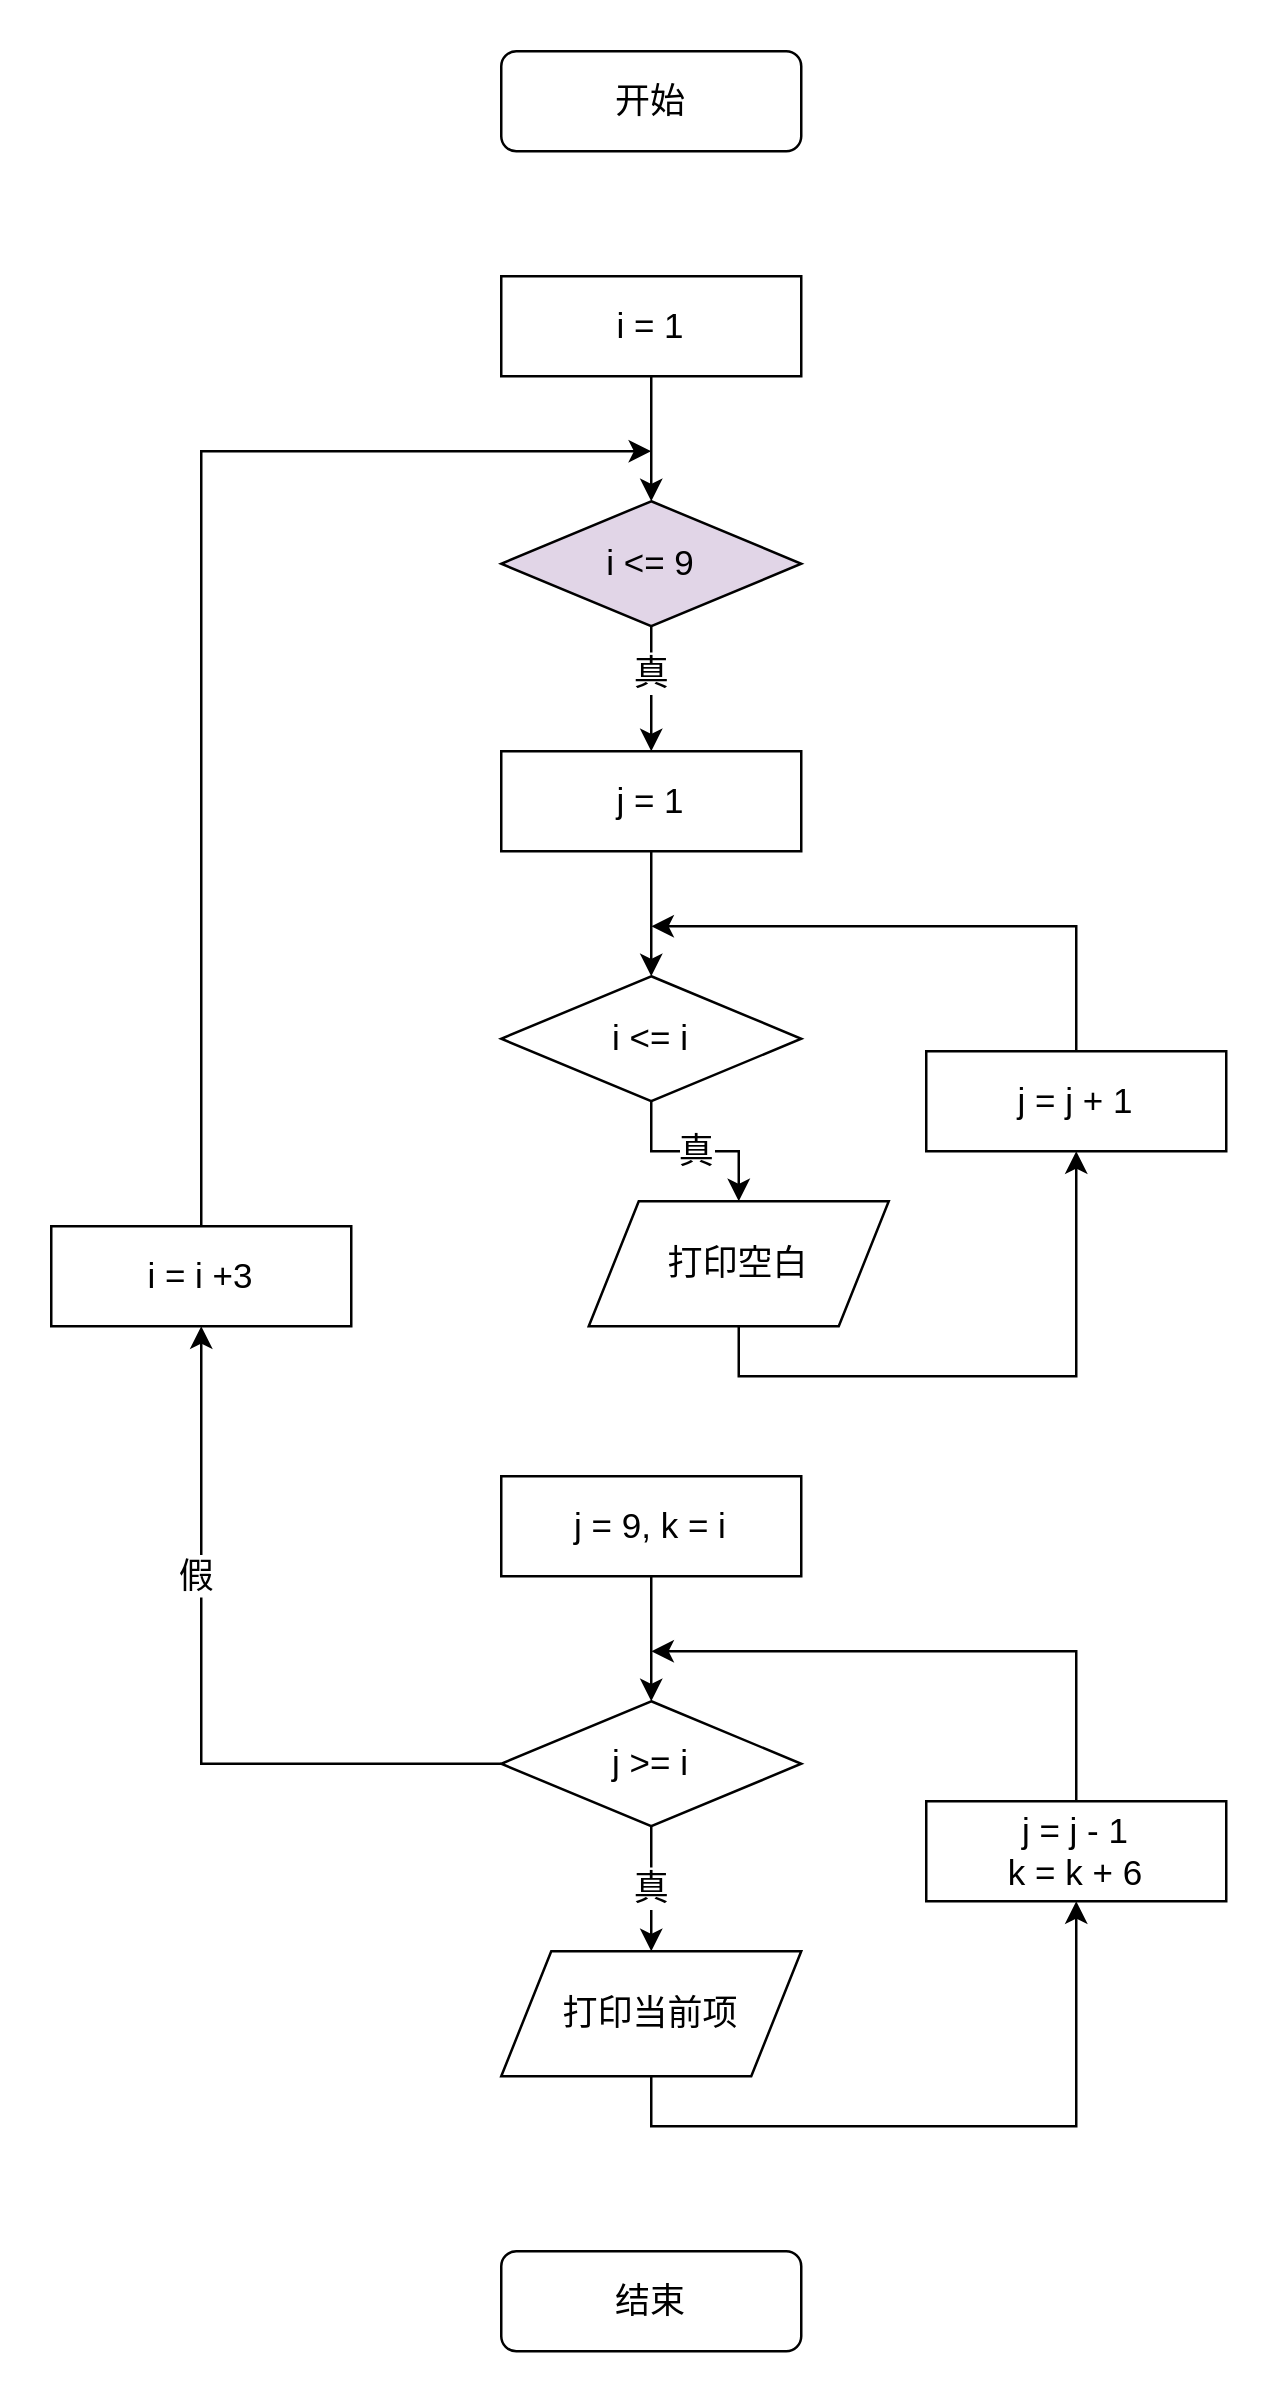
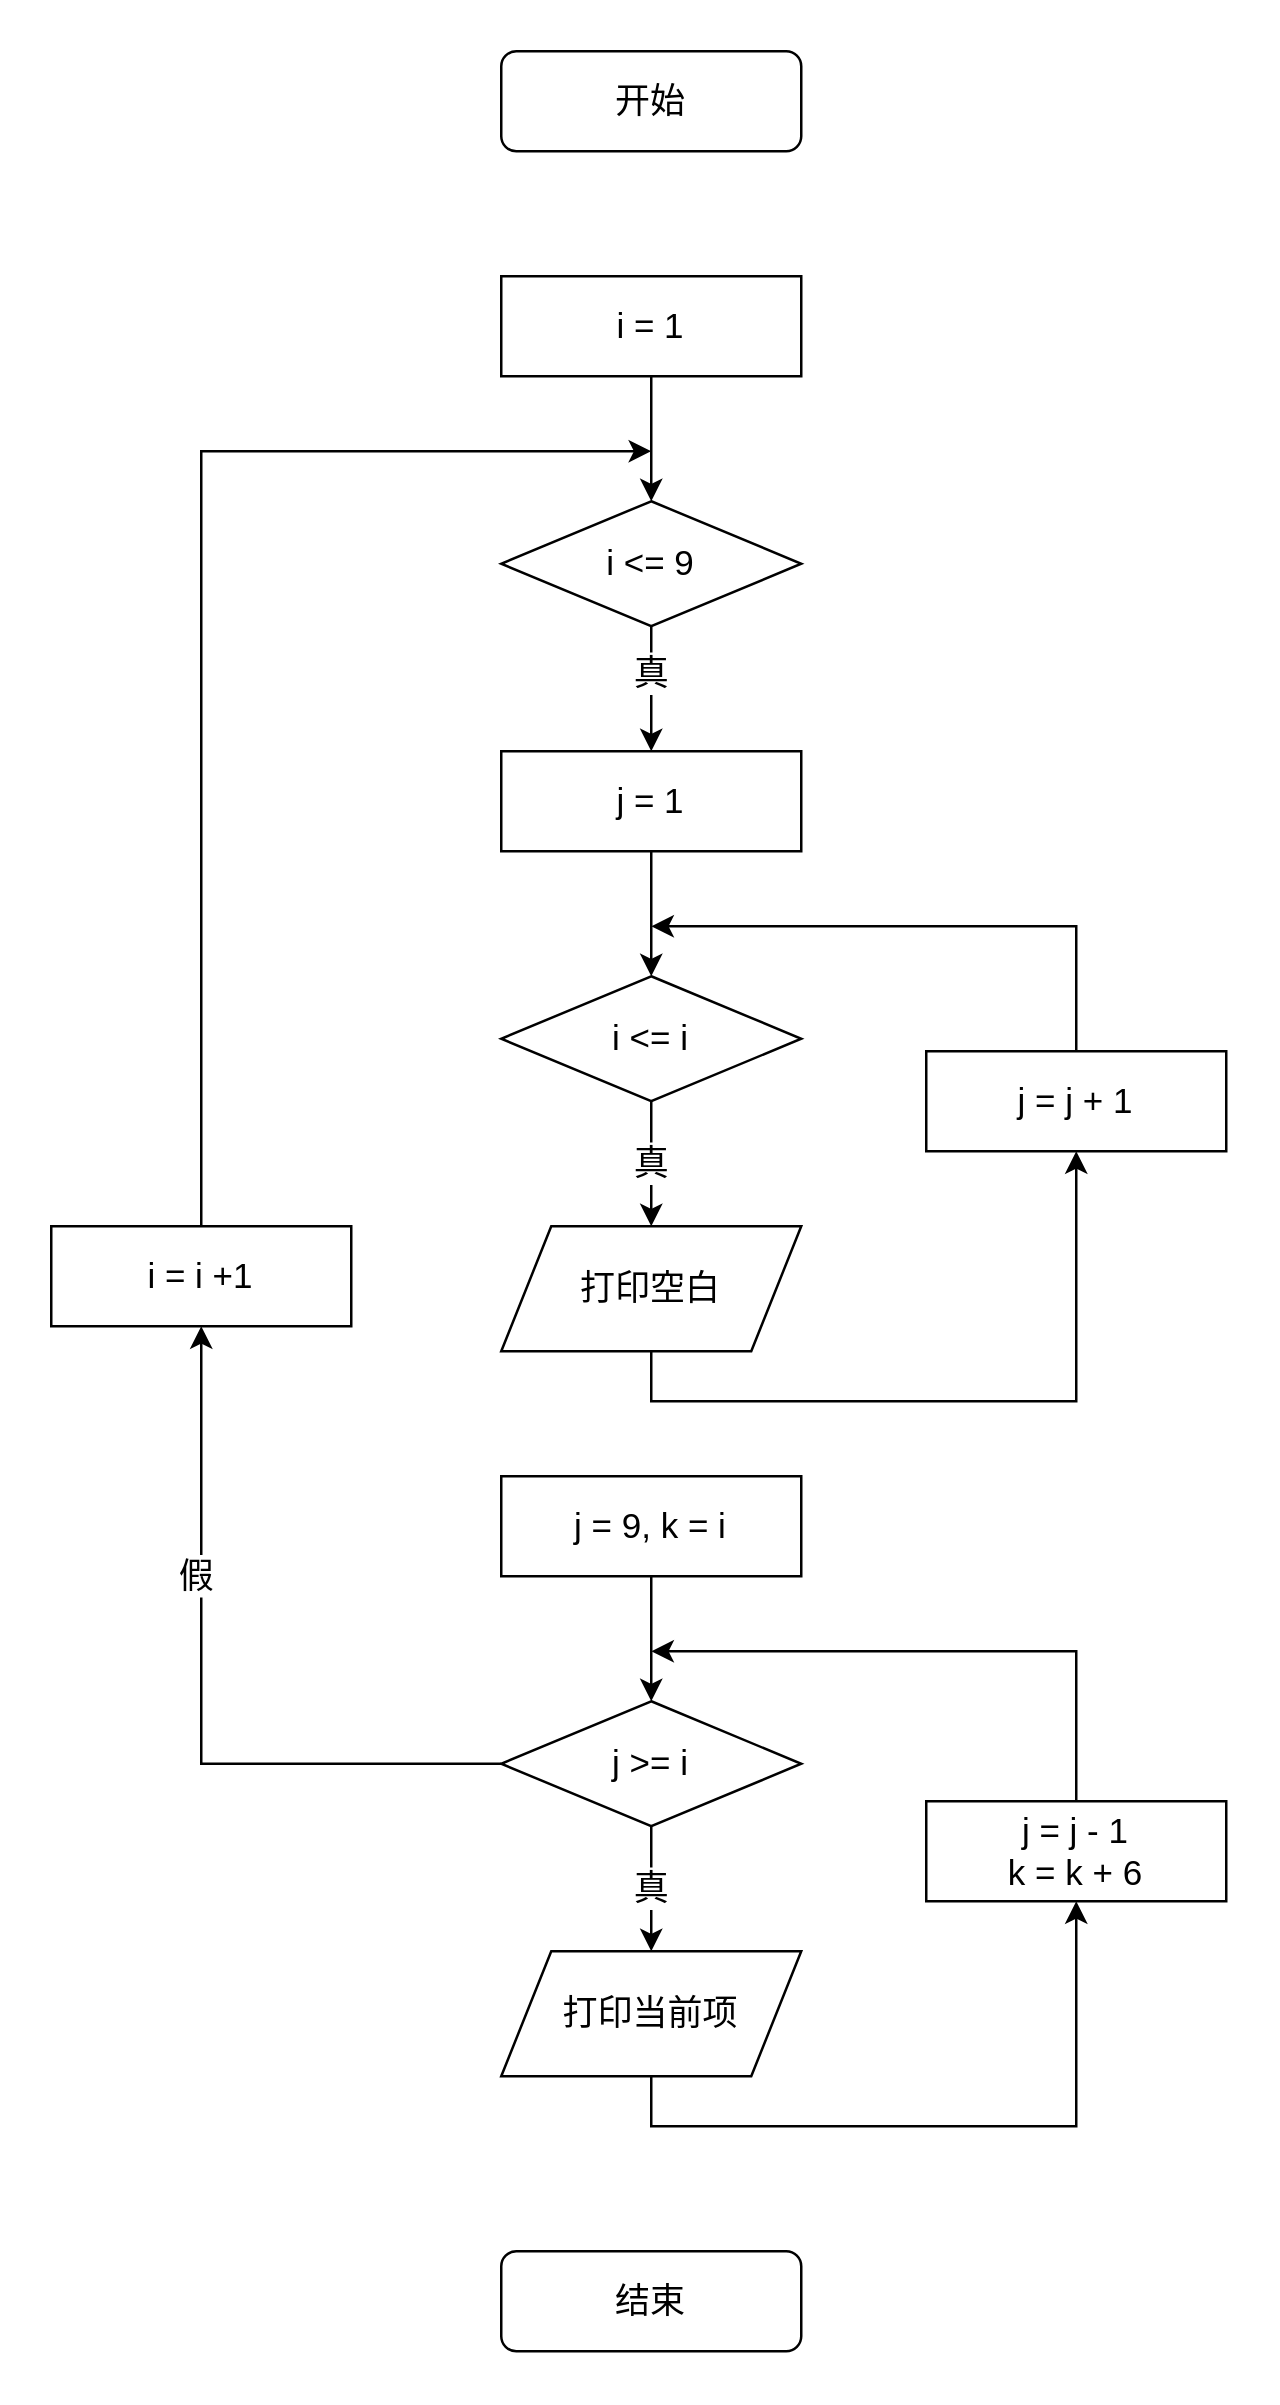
(651, 564) -> (651, 564)
(739, 1264) -> (651, 1289)
(201, 1276) -> (201, 1276)
